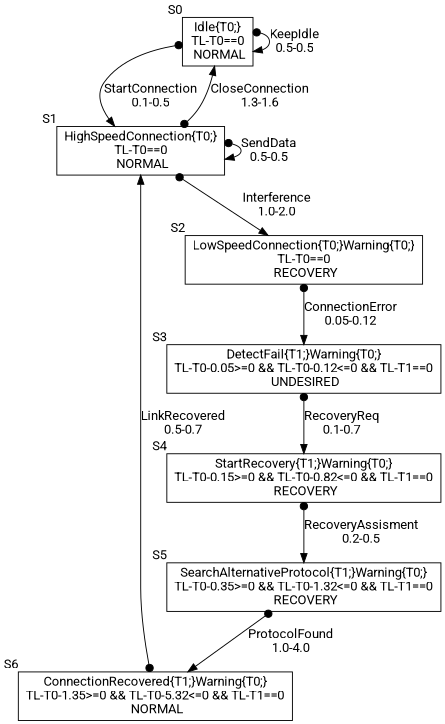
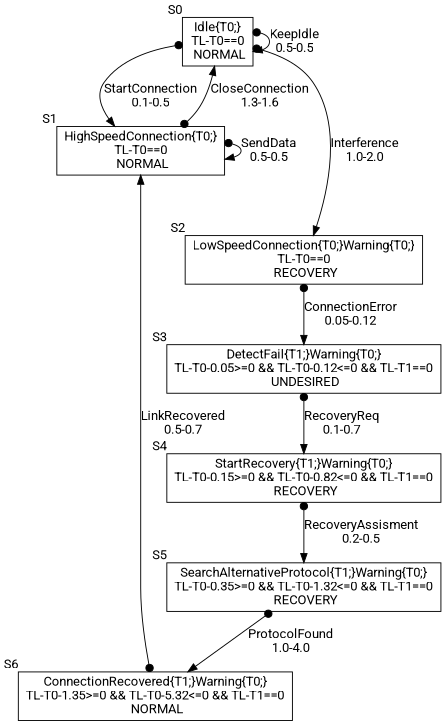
(221, 205) -> (328, 122)
